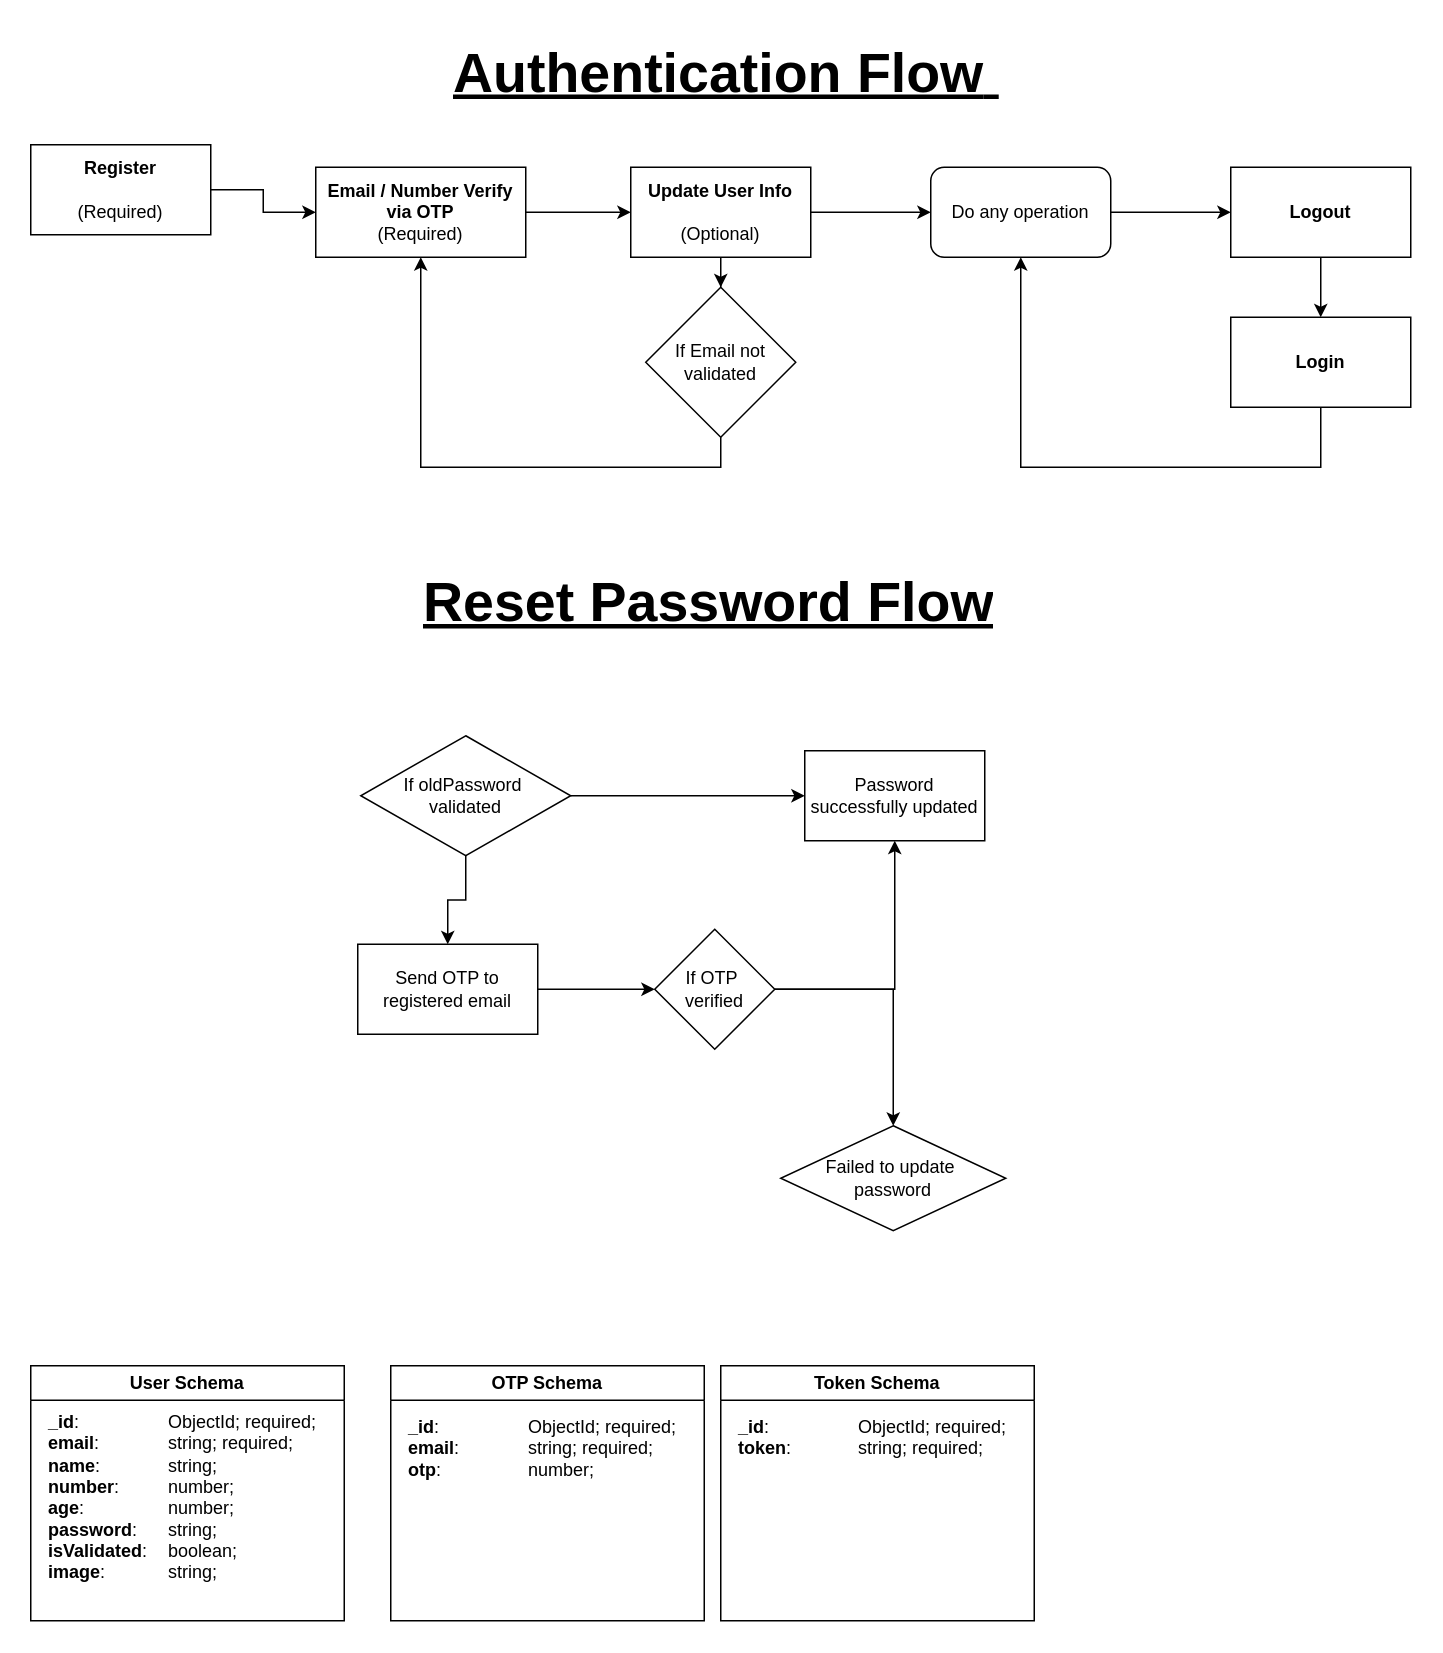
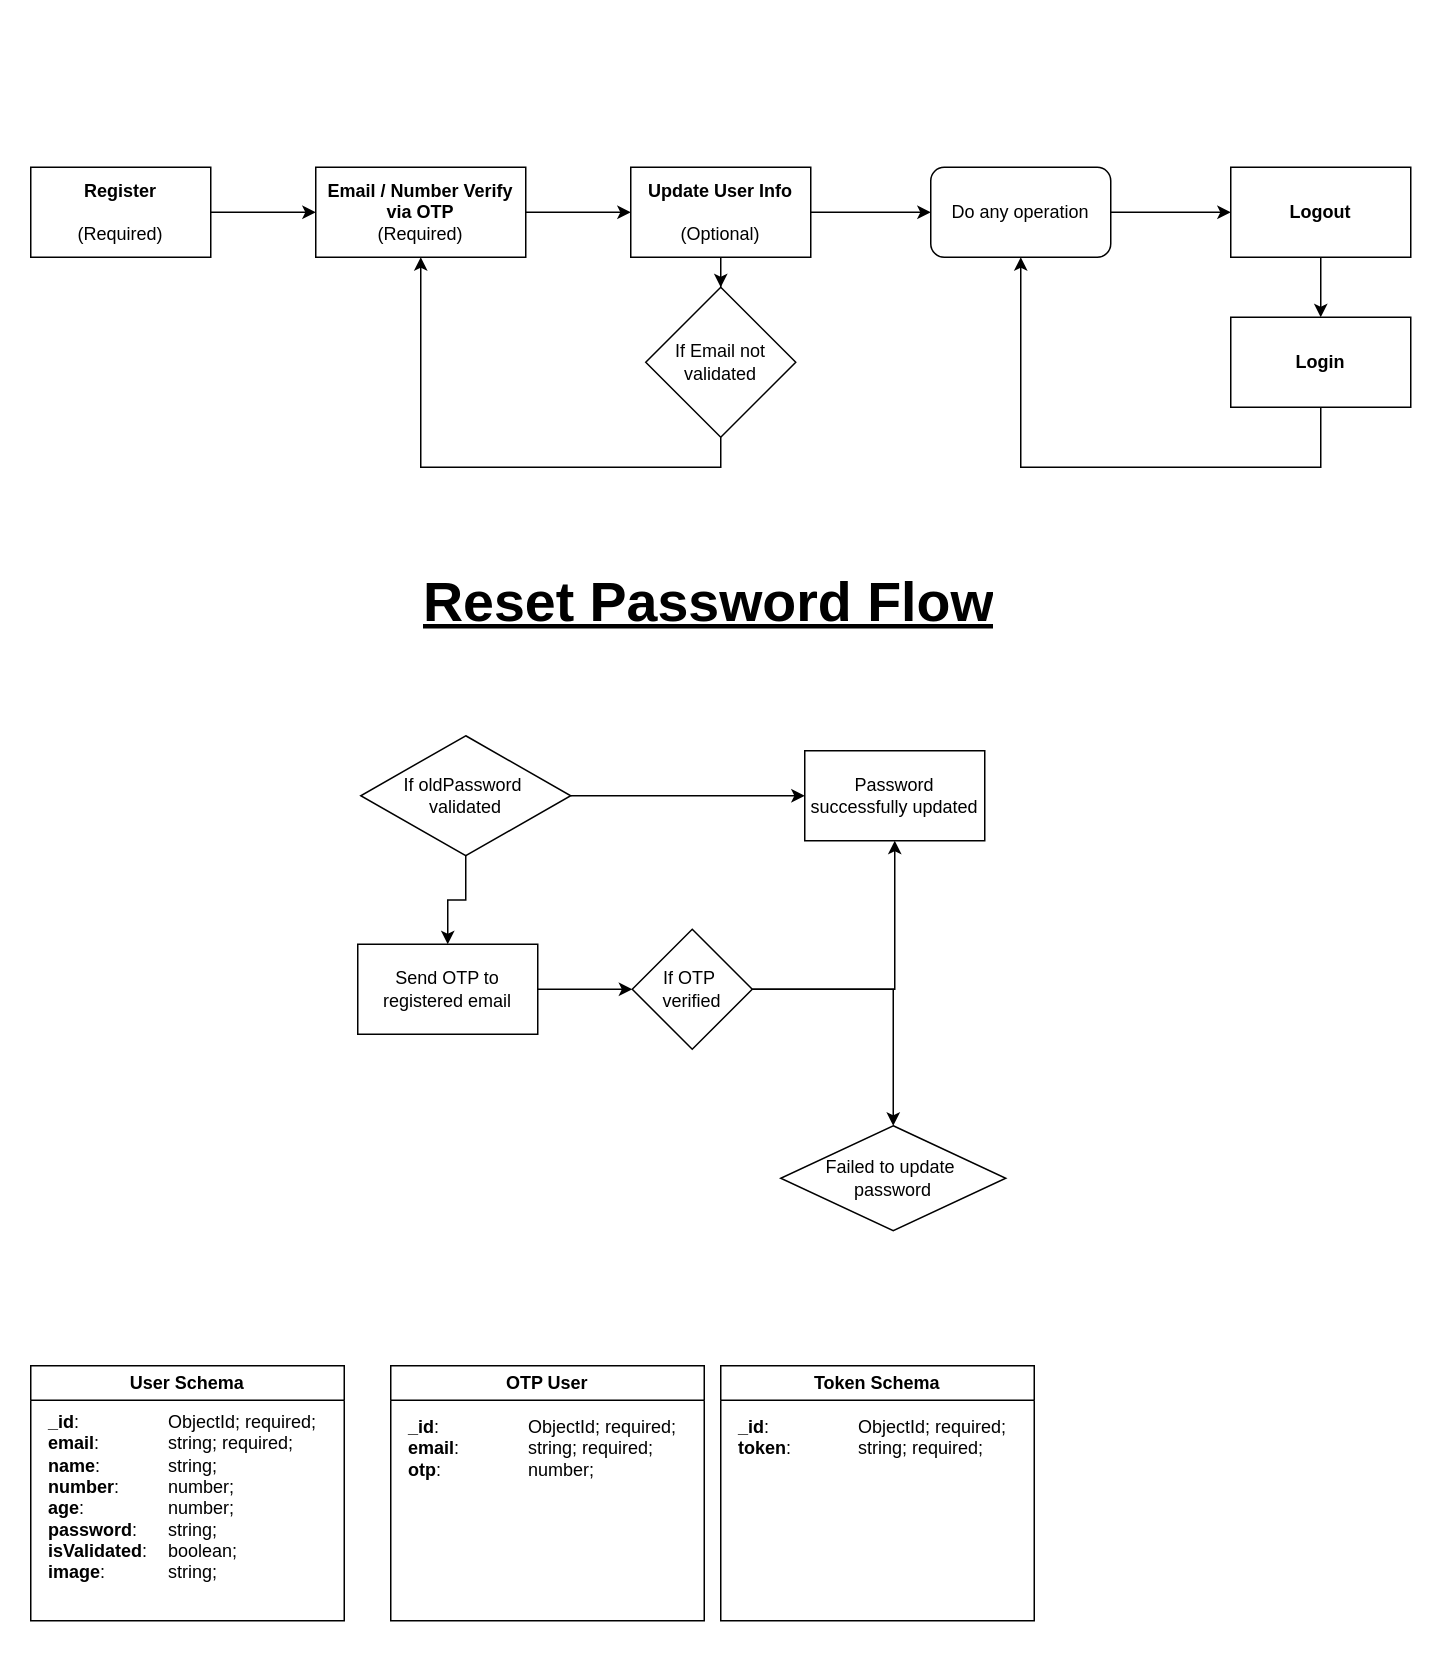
(728, 76) -> none
(121, 190) -> (121, 212)
(715, 989) -> (692, 989)
(548, 1384) -> (548, 1384)
